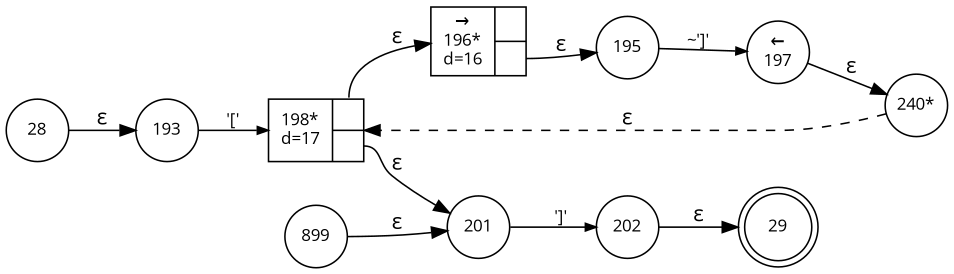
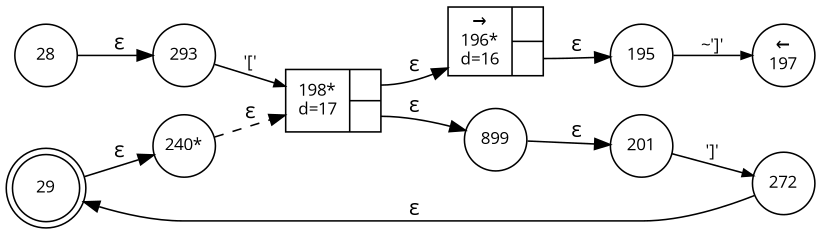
(840, 76) -> (112, 168)
(167, 130) -> (184, 55)
(396, 179) -> (416, 119)
(628, 227) -> (784, 183)
